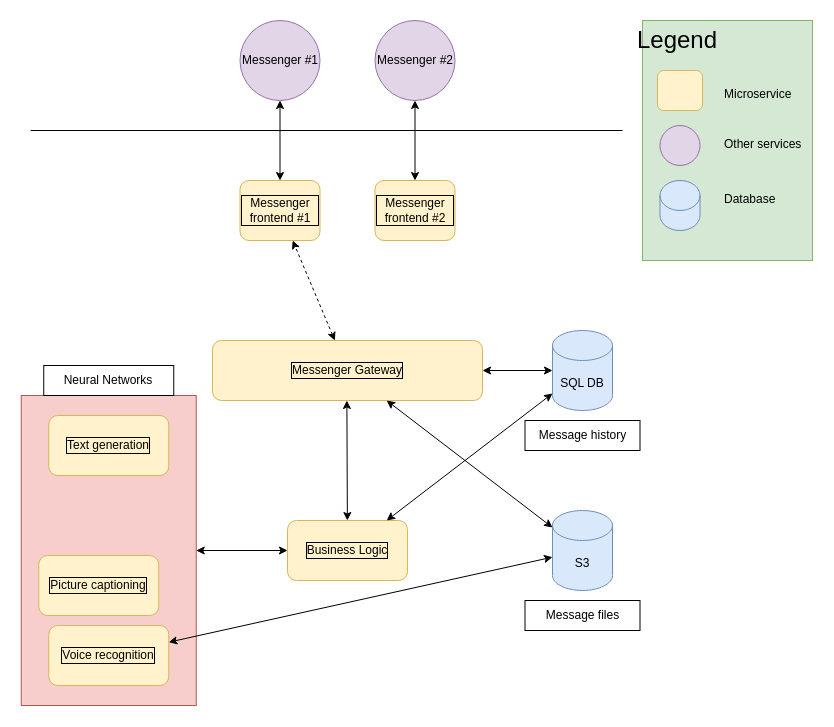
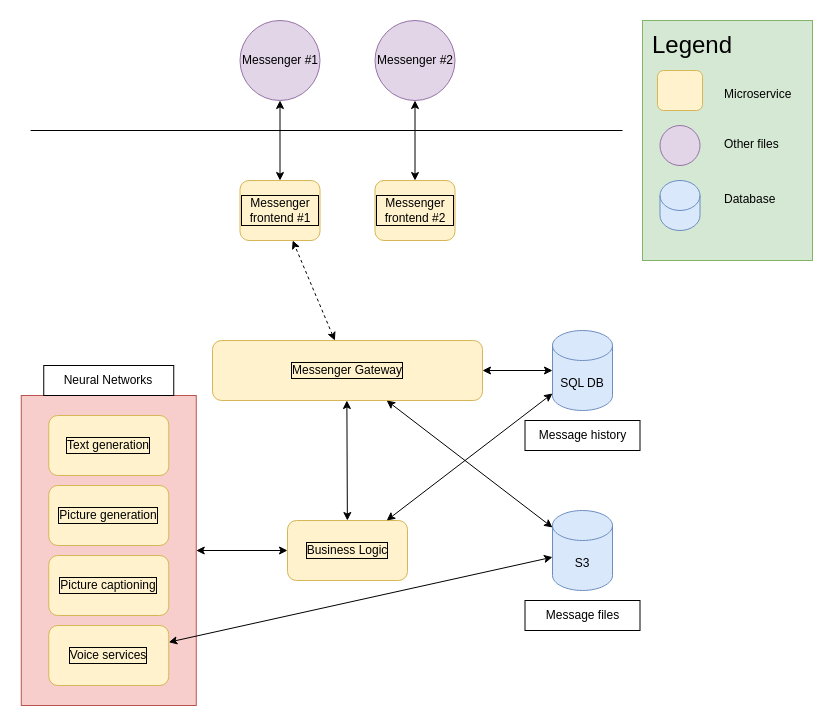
(678, 41) -> (693, 46)
(769, 141) -> (769, 141)
none -> (109, 516)
(99, 586) -> (109, 586)
(109, 656) -> (109, 656)
